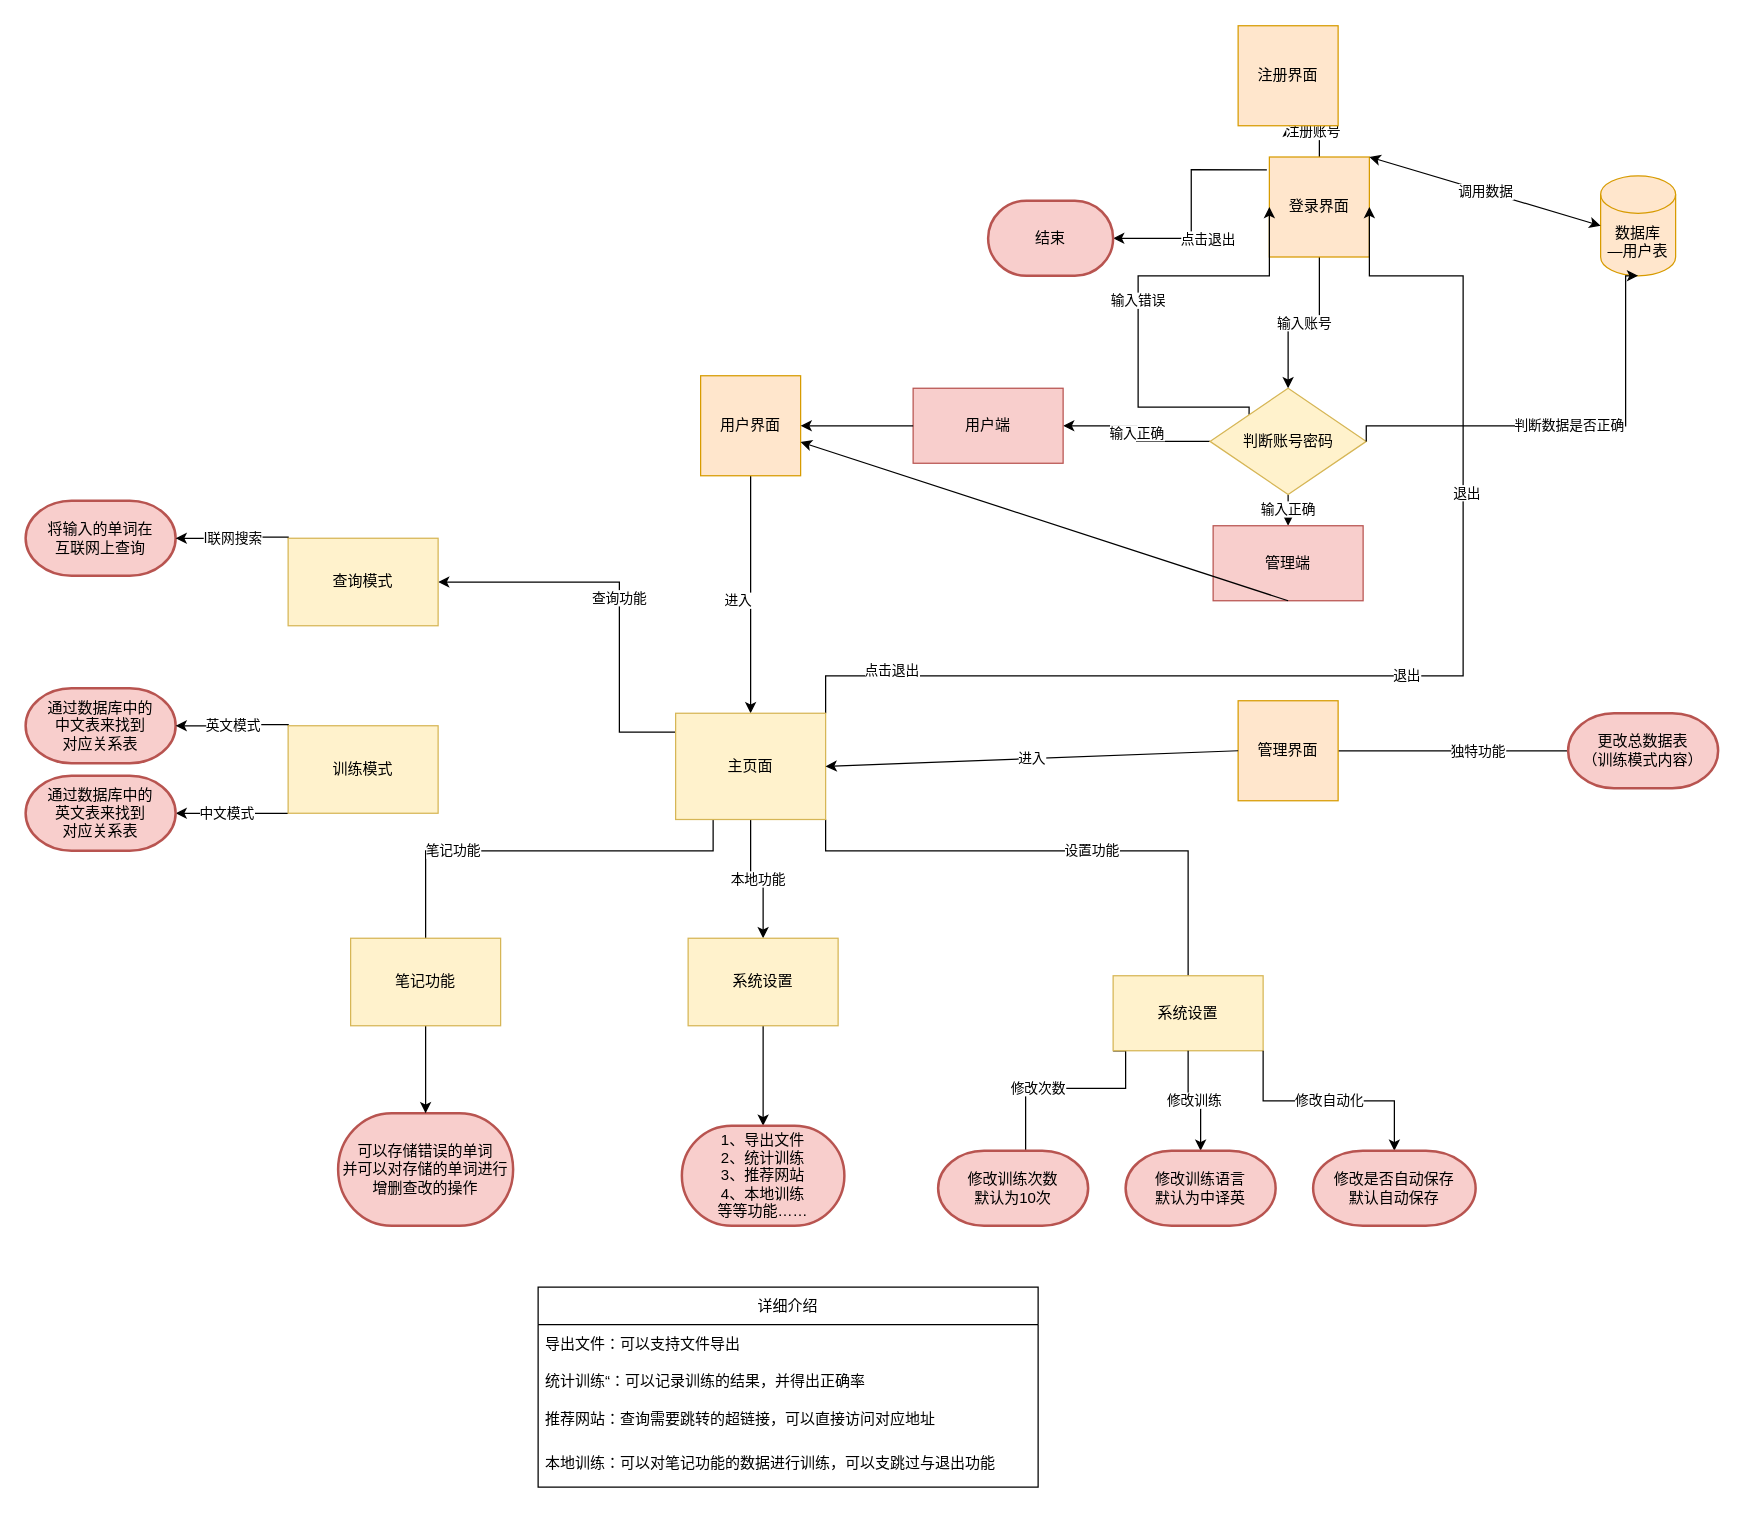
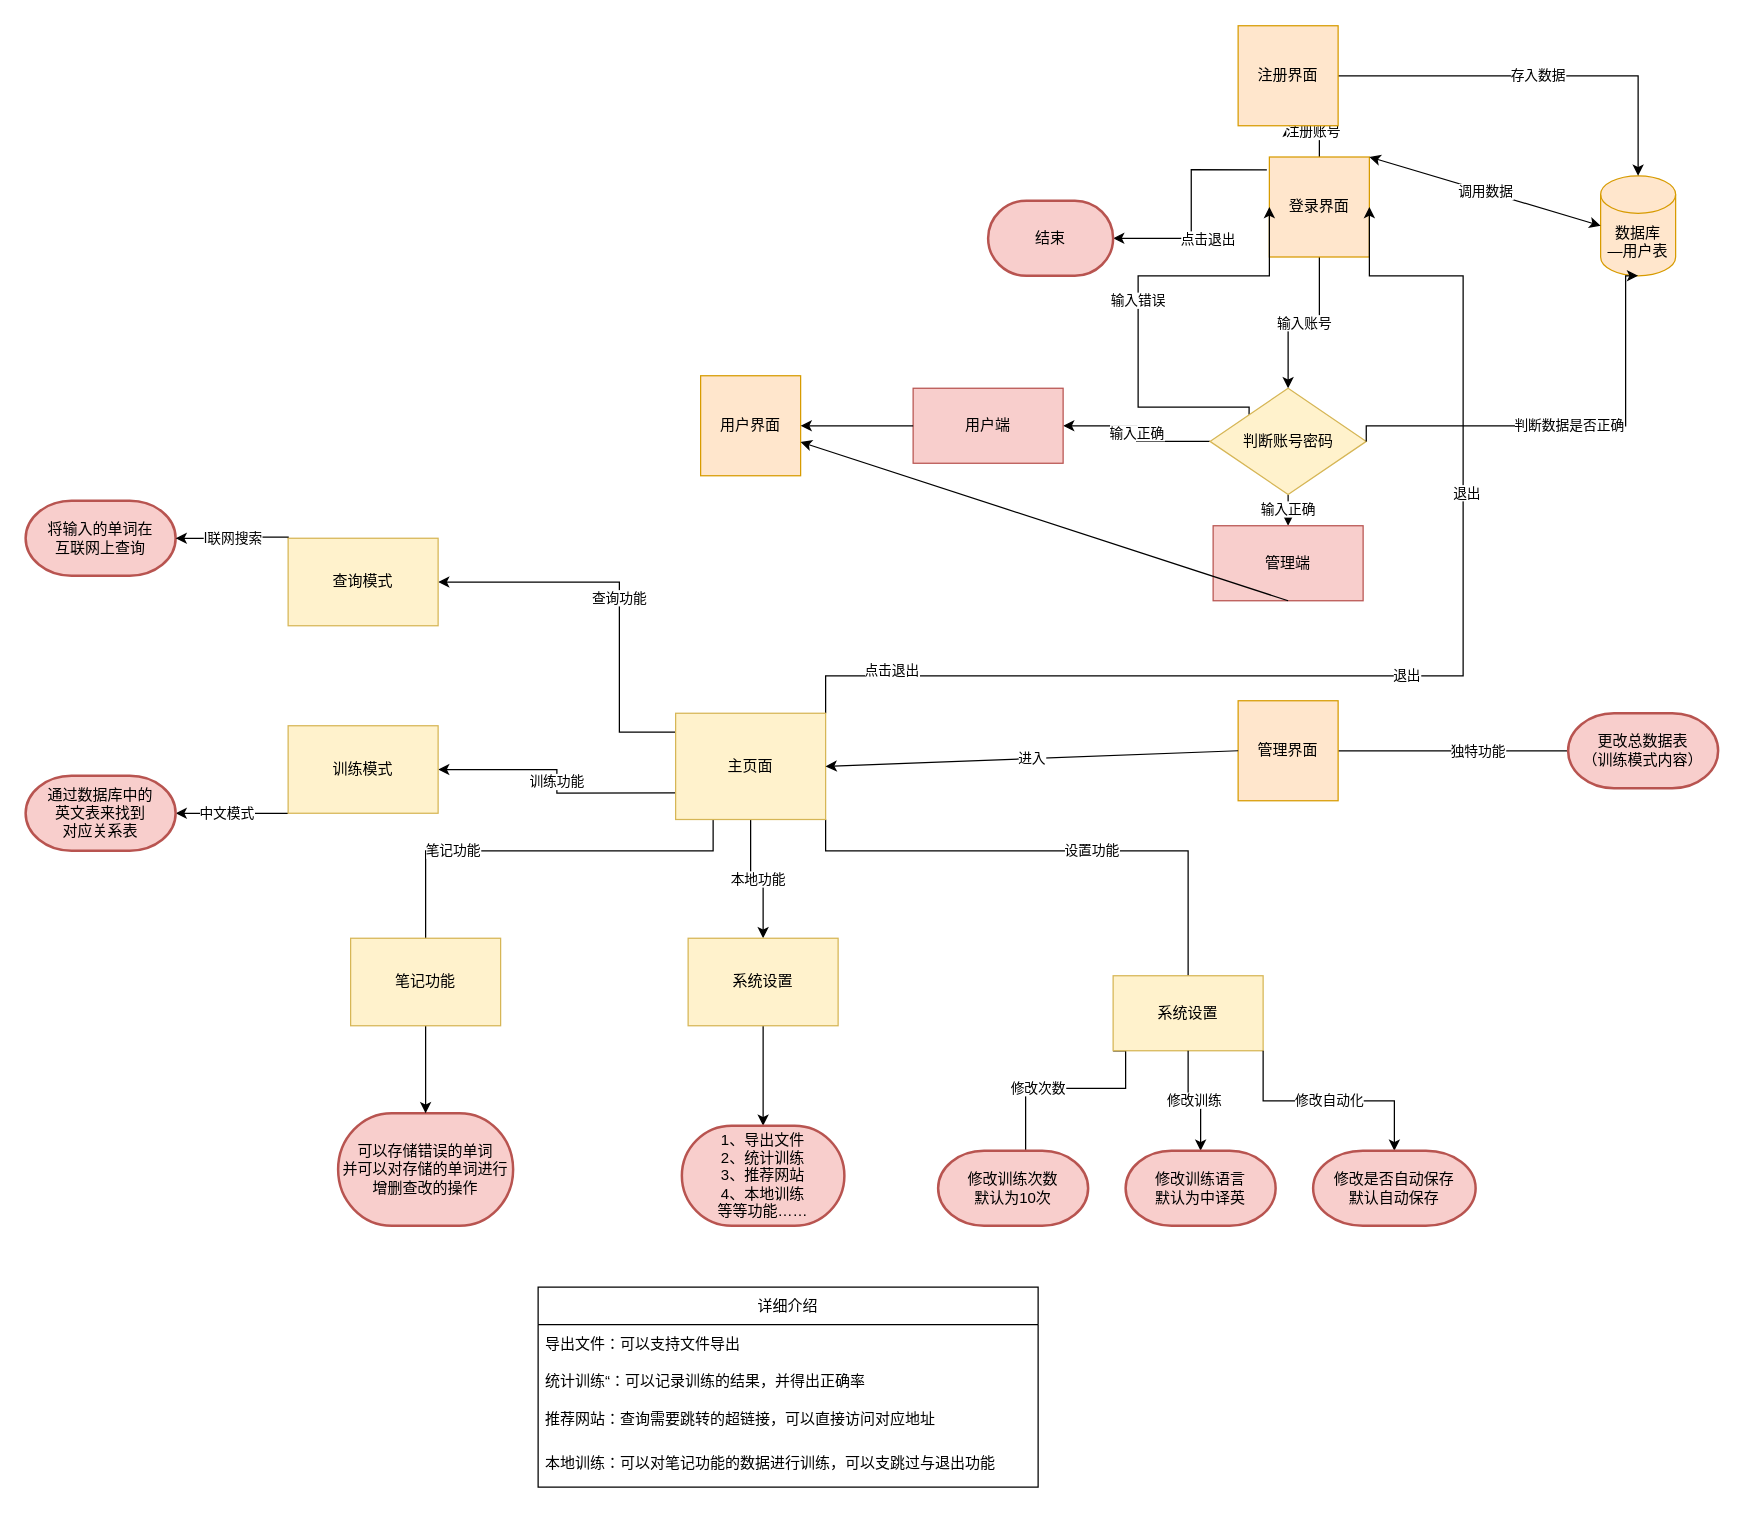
none -> (1534, 76)
(751, 535) -> none
(101, 726) -> none
(237, 726) -> none
none -> (557, 786)
